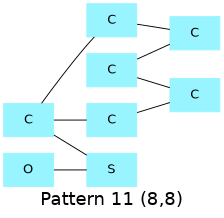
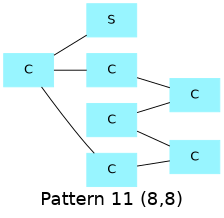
(29, 170) -> none
